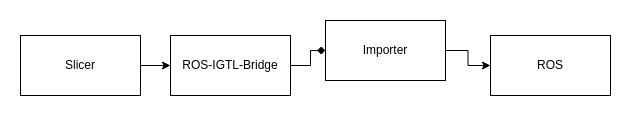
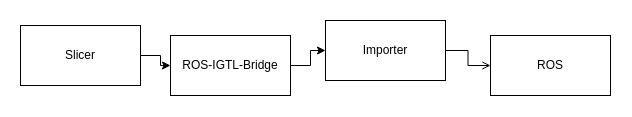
(317, 51) -> (317, 51)
(81, 66) -> (81, 56)
(482, 66) -> (483, 66)
